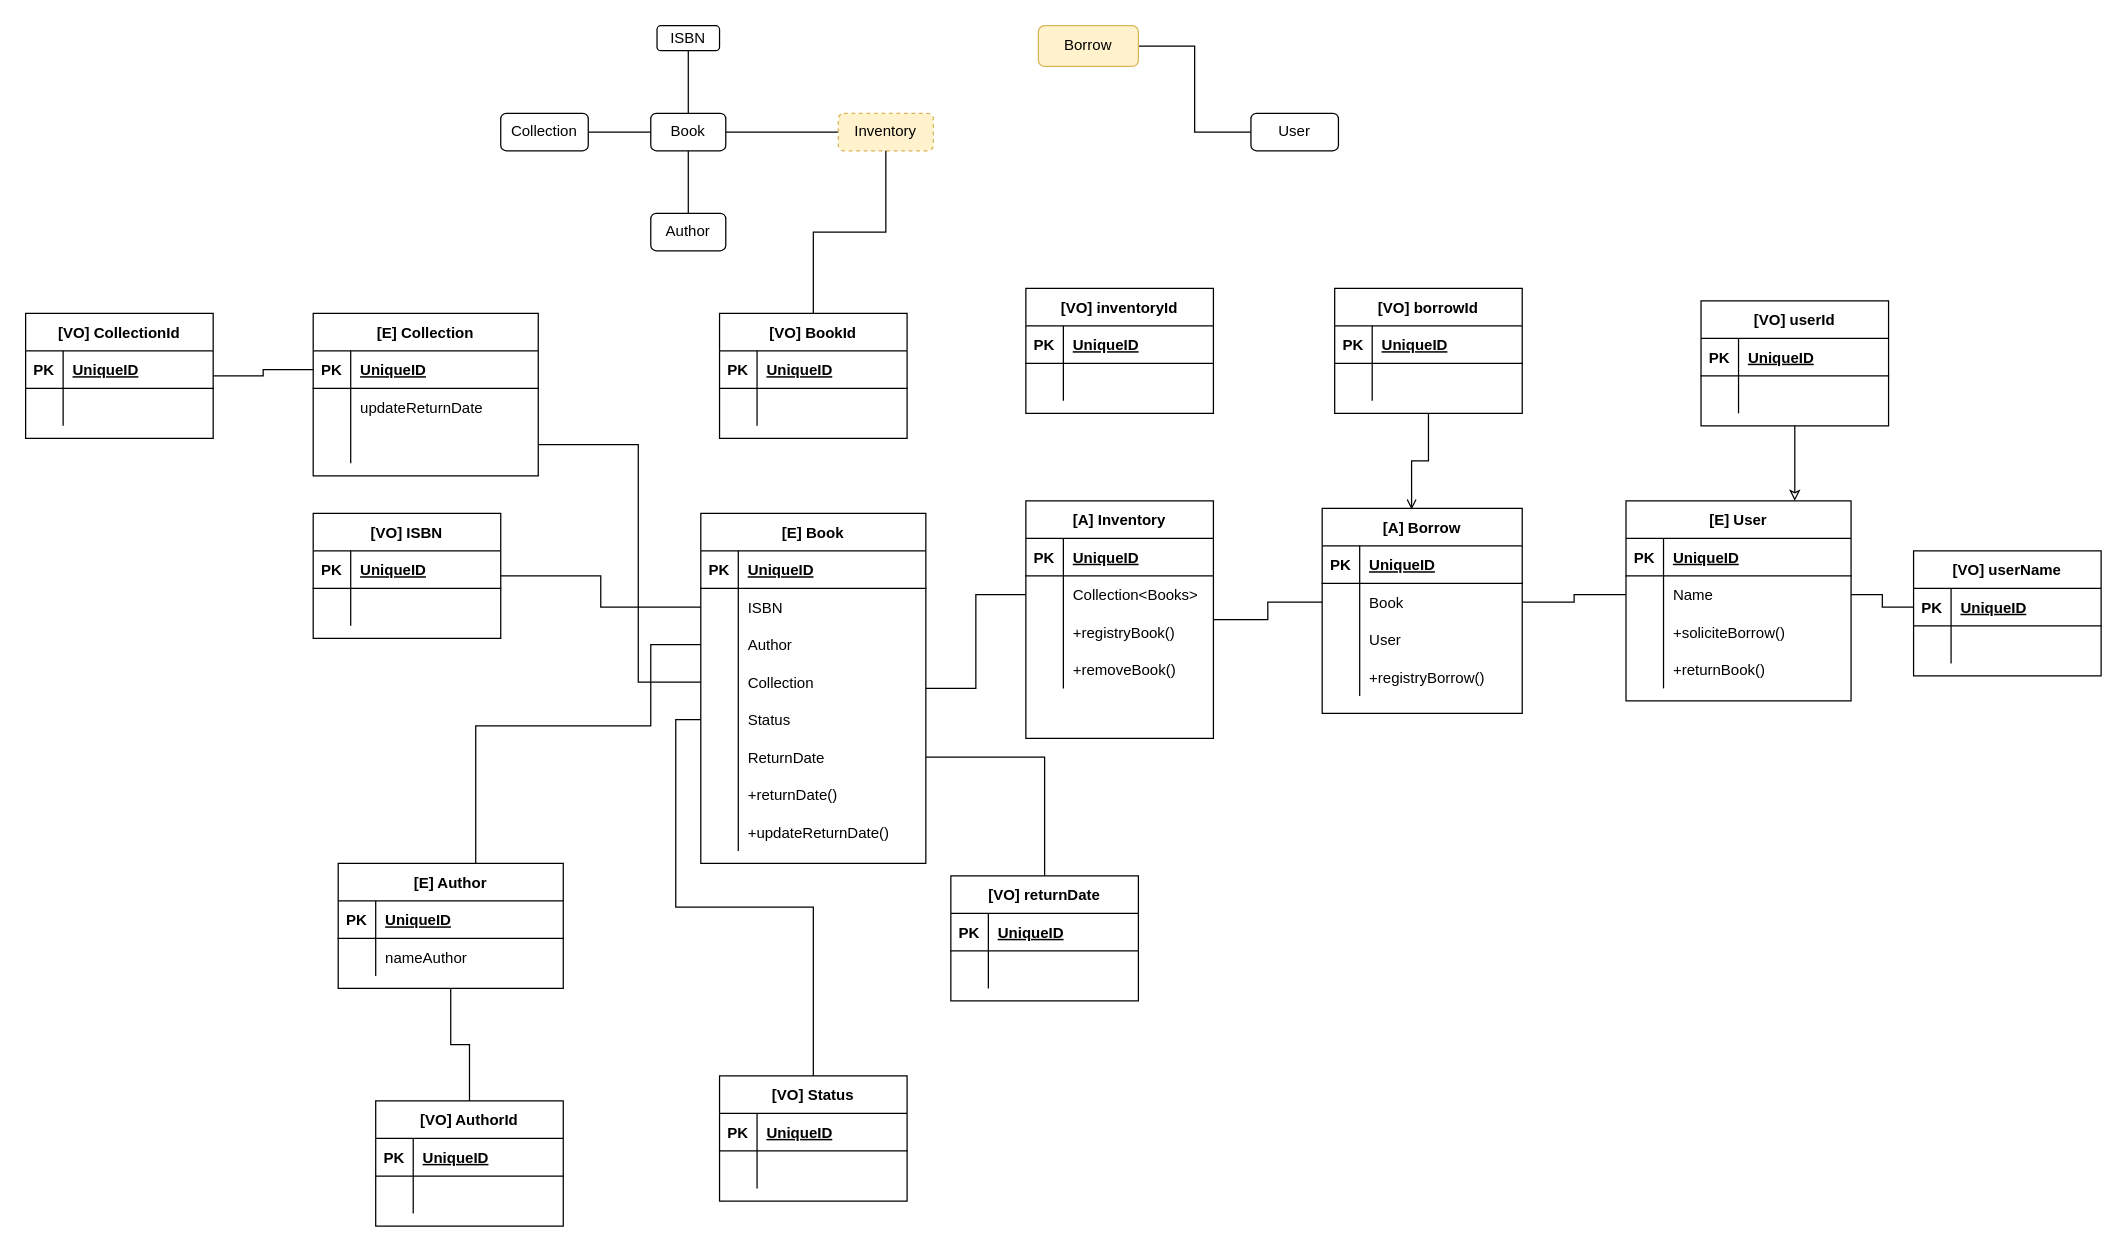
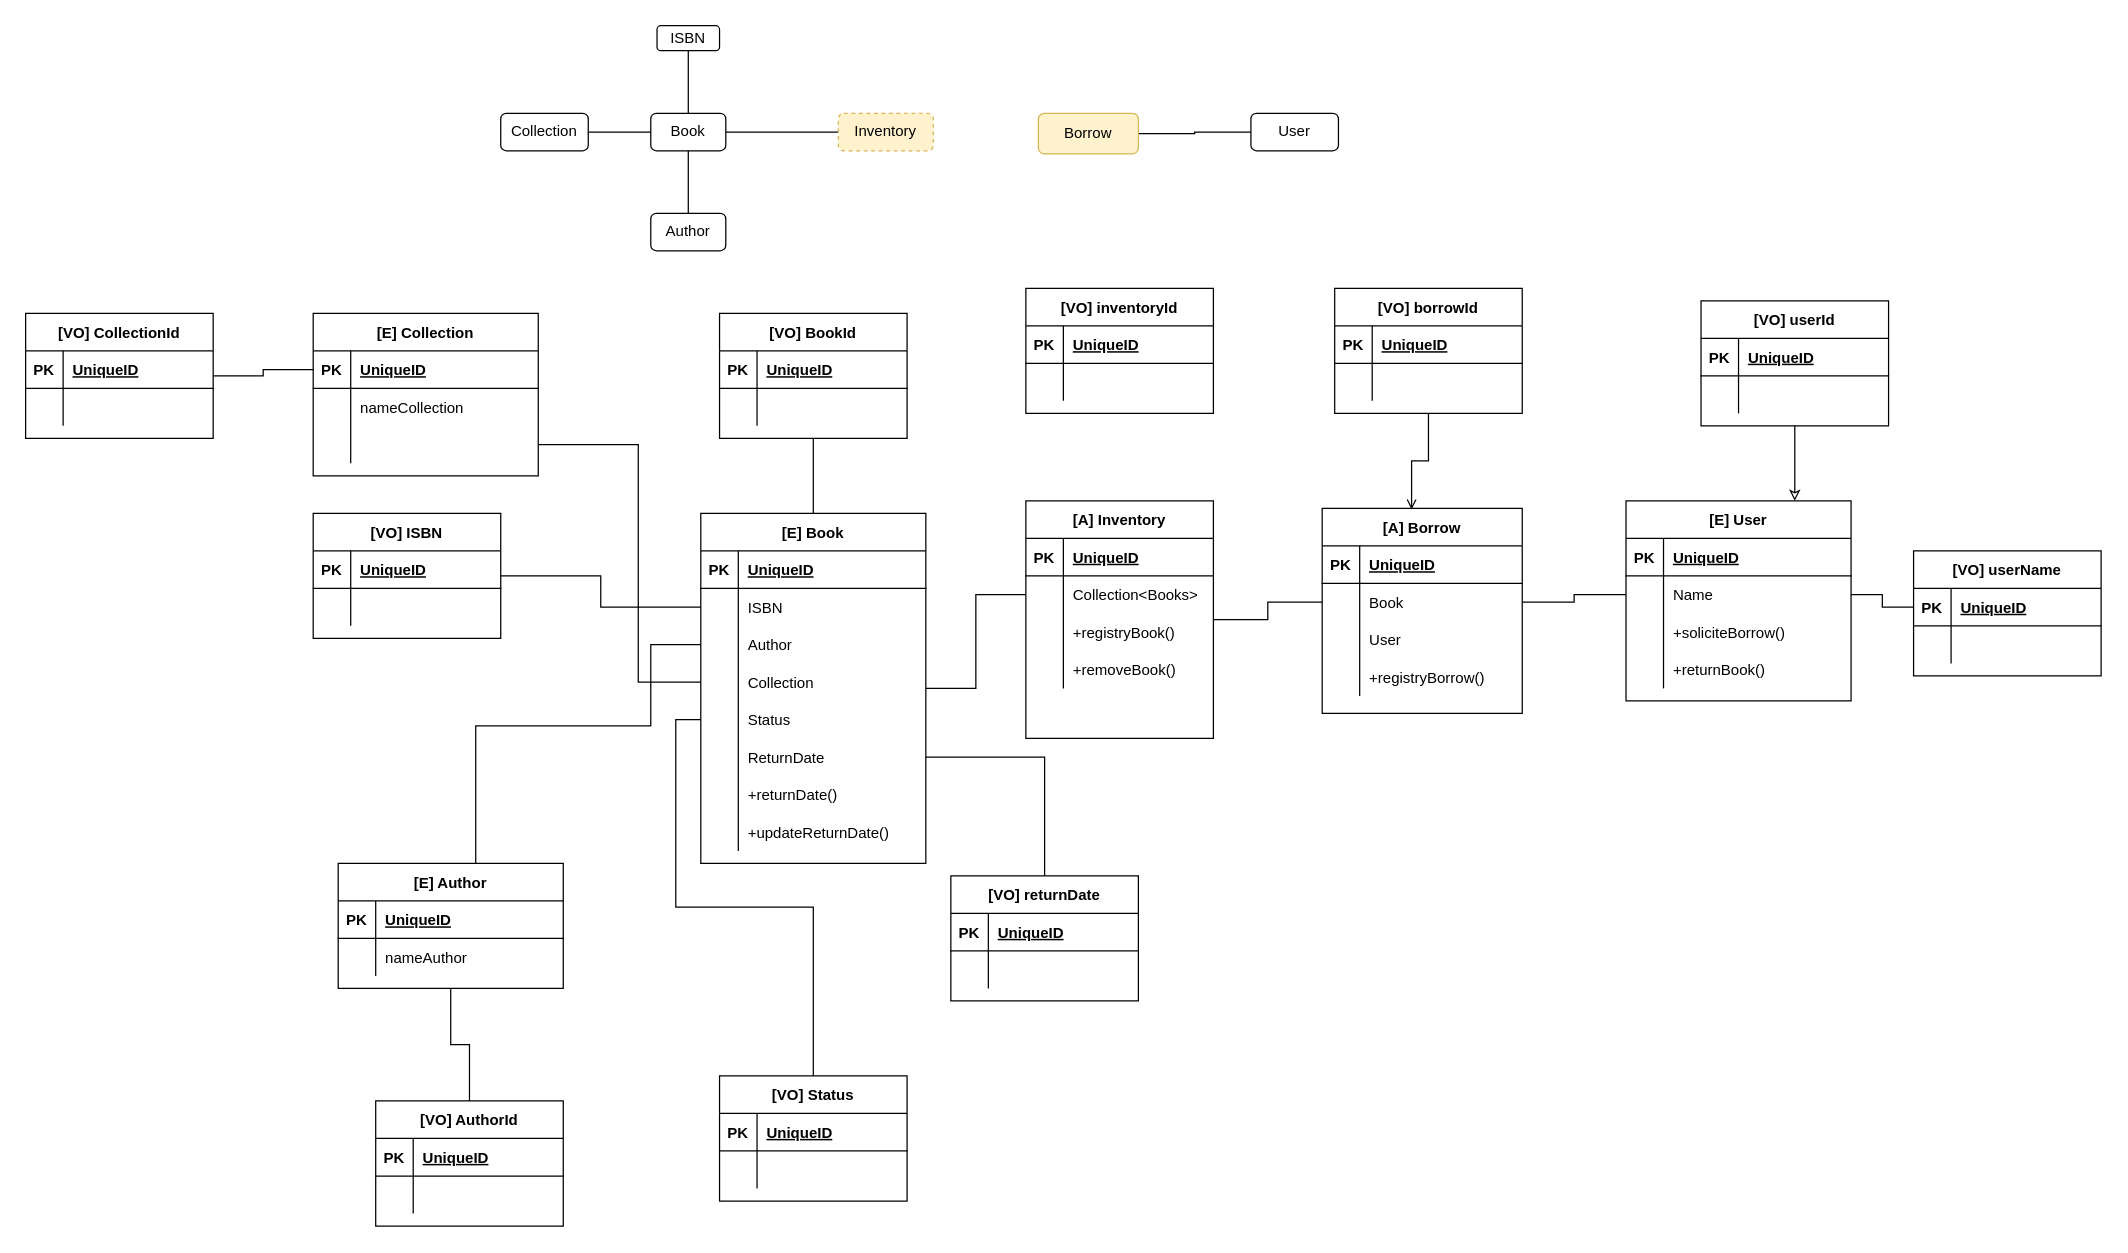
(1088, 46) -> (1088, 133)
(849, 232) -> (813, 477)
(427, 408) -> (413, 408)
